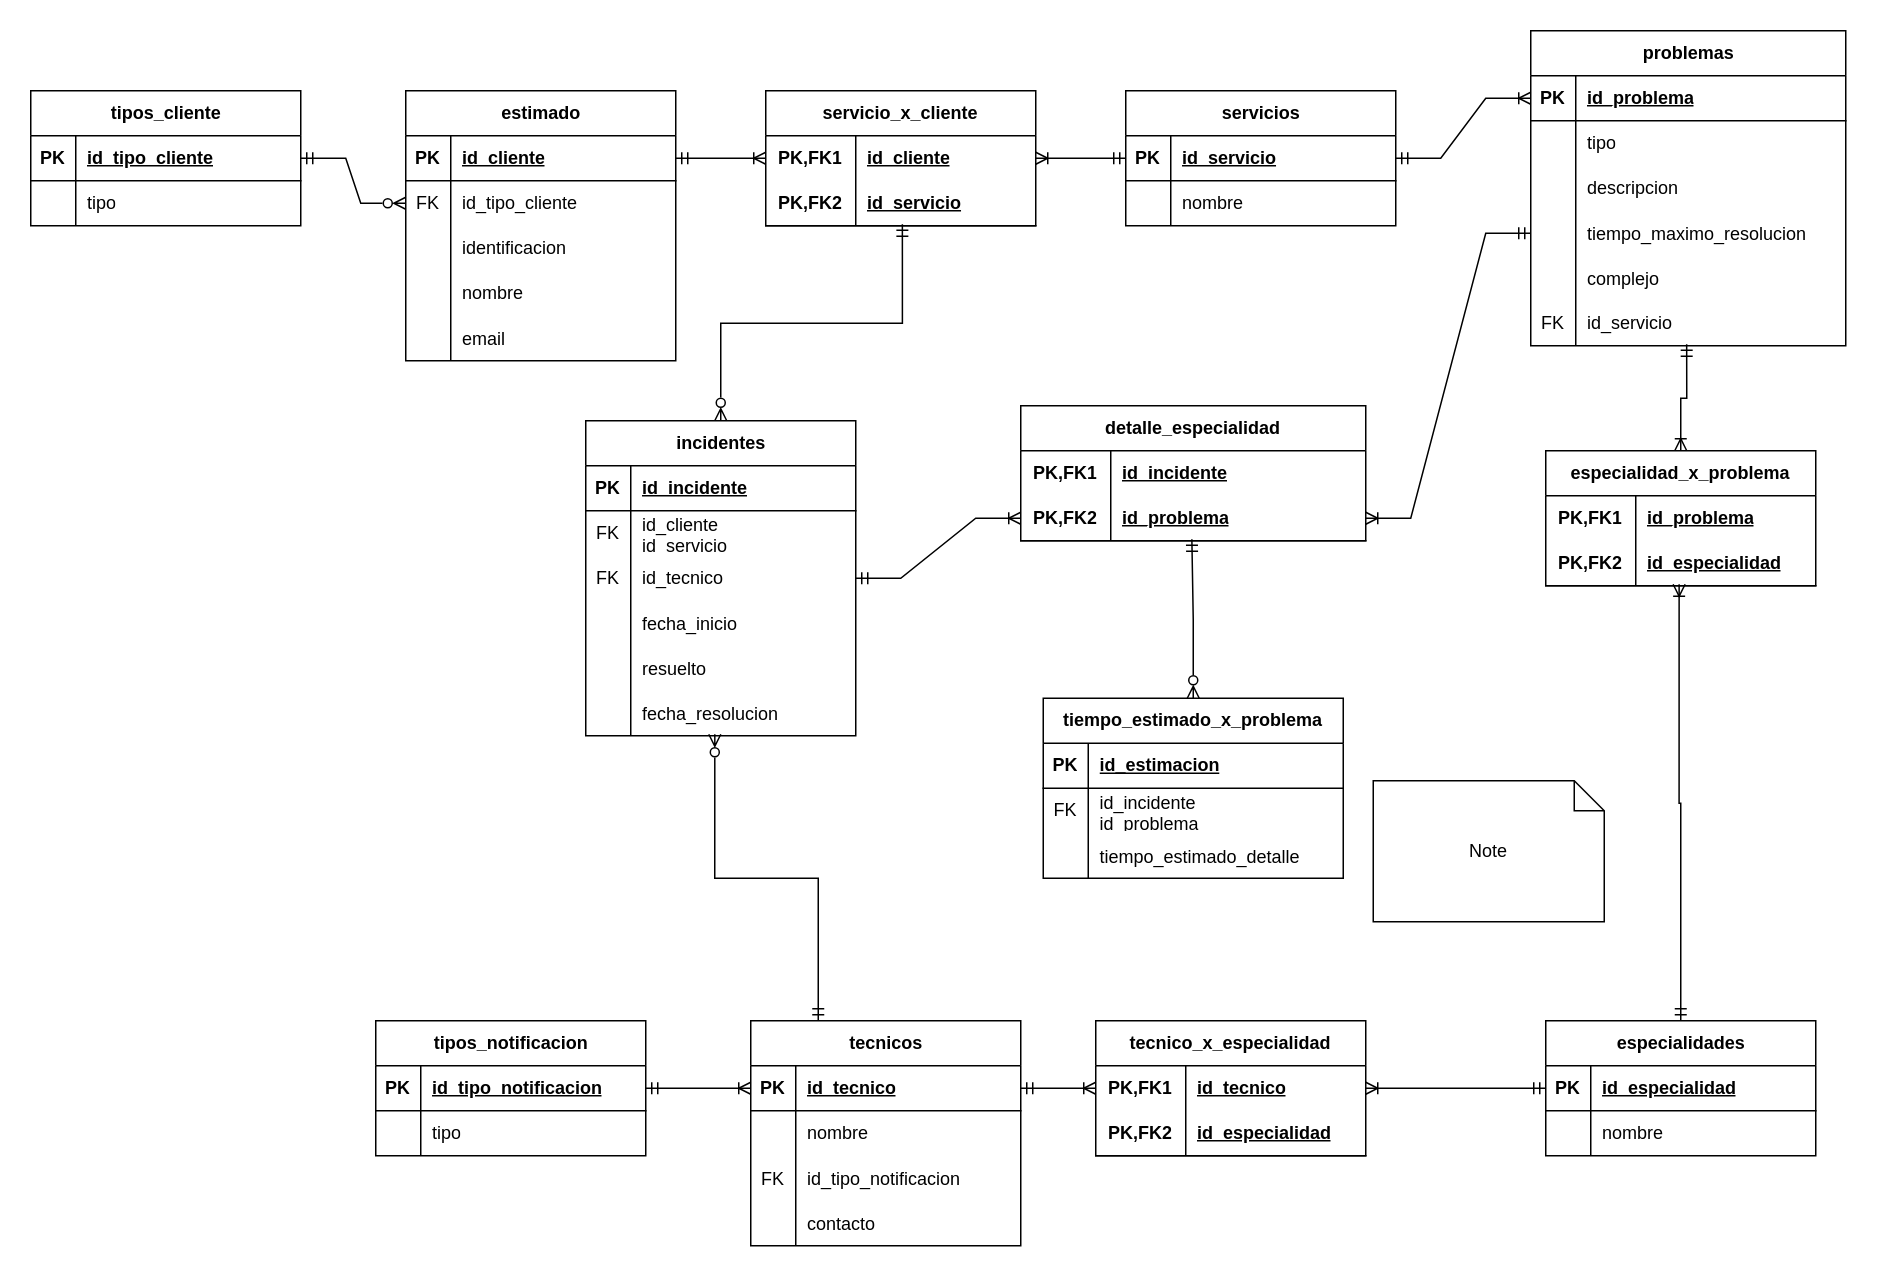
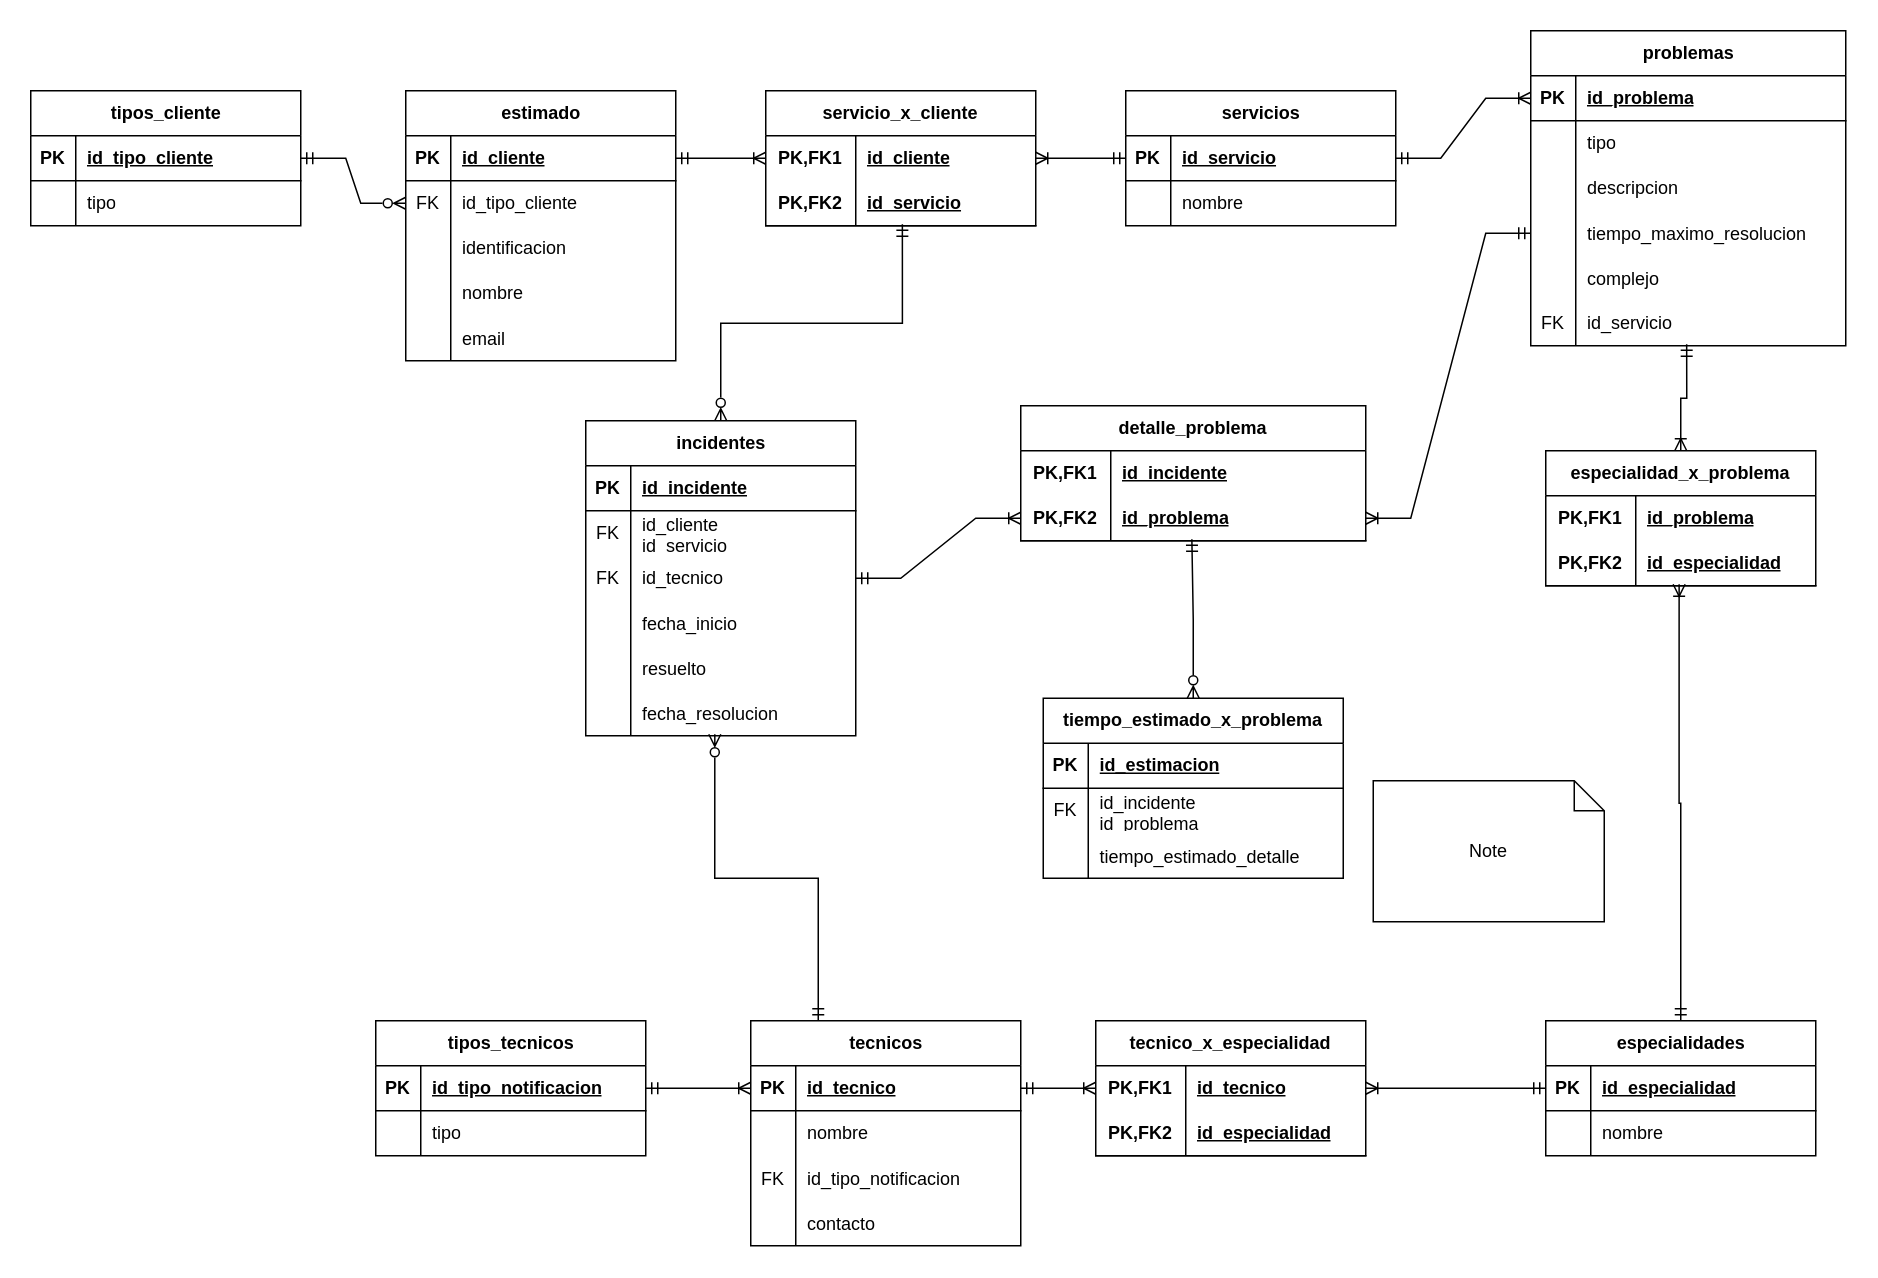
(1193, 428) -> (1193, 428)
(512, 1043) -> (512, 1043)
